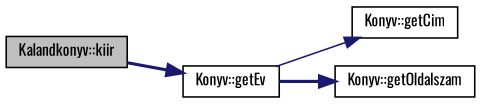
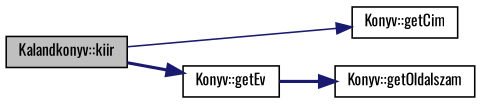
(310, 55) -> (232, 38)
